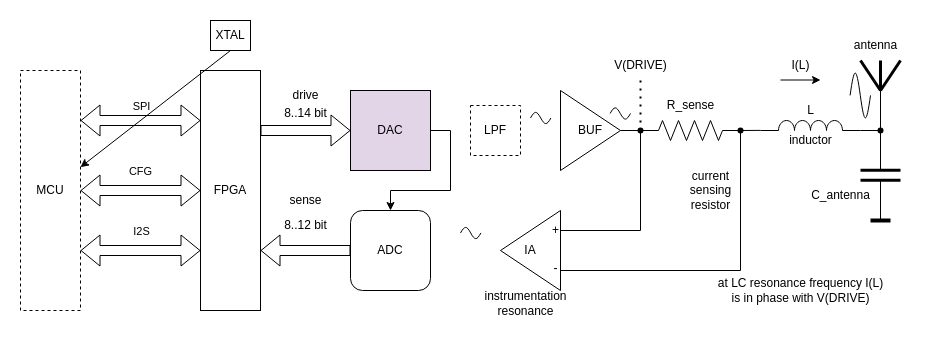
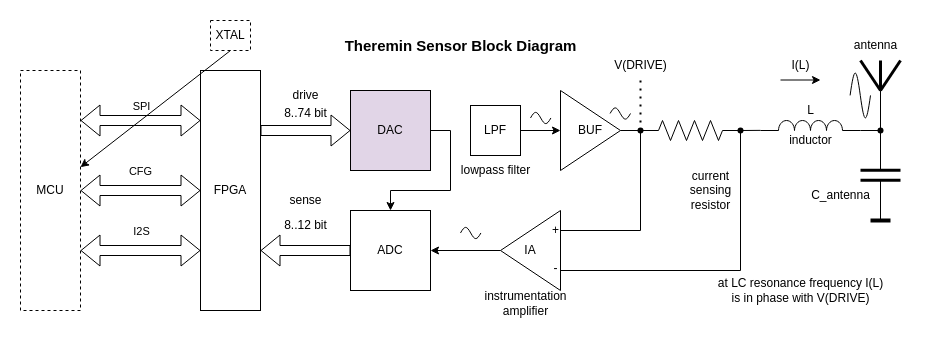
(231, 36) -> (231, 36)
none -> (461, 46)
(691, 106) -> none
(306, 114) -> (306, 114)
(496, 131) -> (496, 131)
none -> (537, 131)
none -> (496, 171)
(391, 251) -> (391, 251)
none -> (469, 251)
(526, 304) -> (526, 304)
